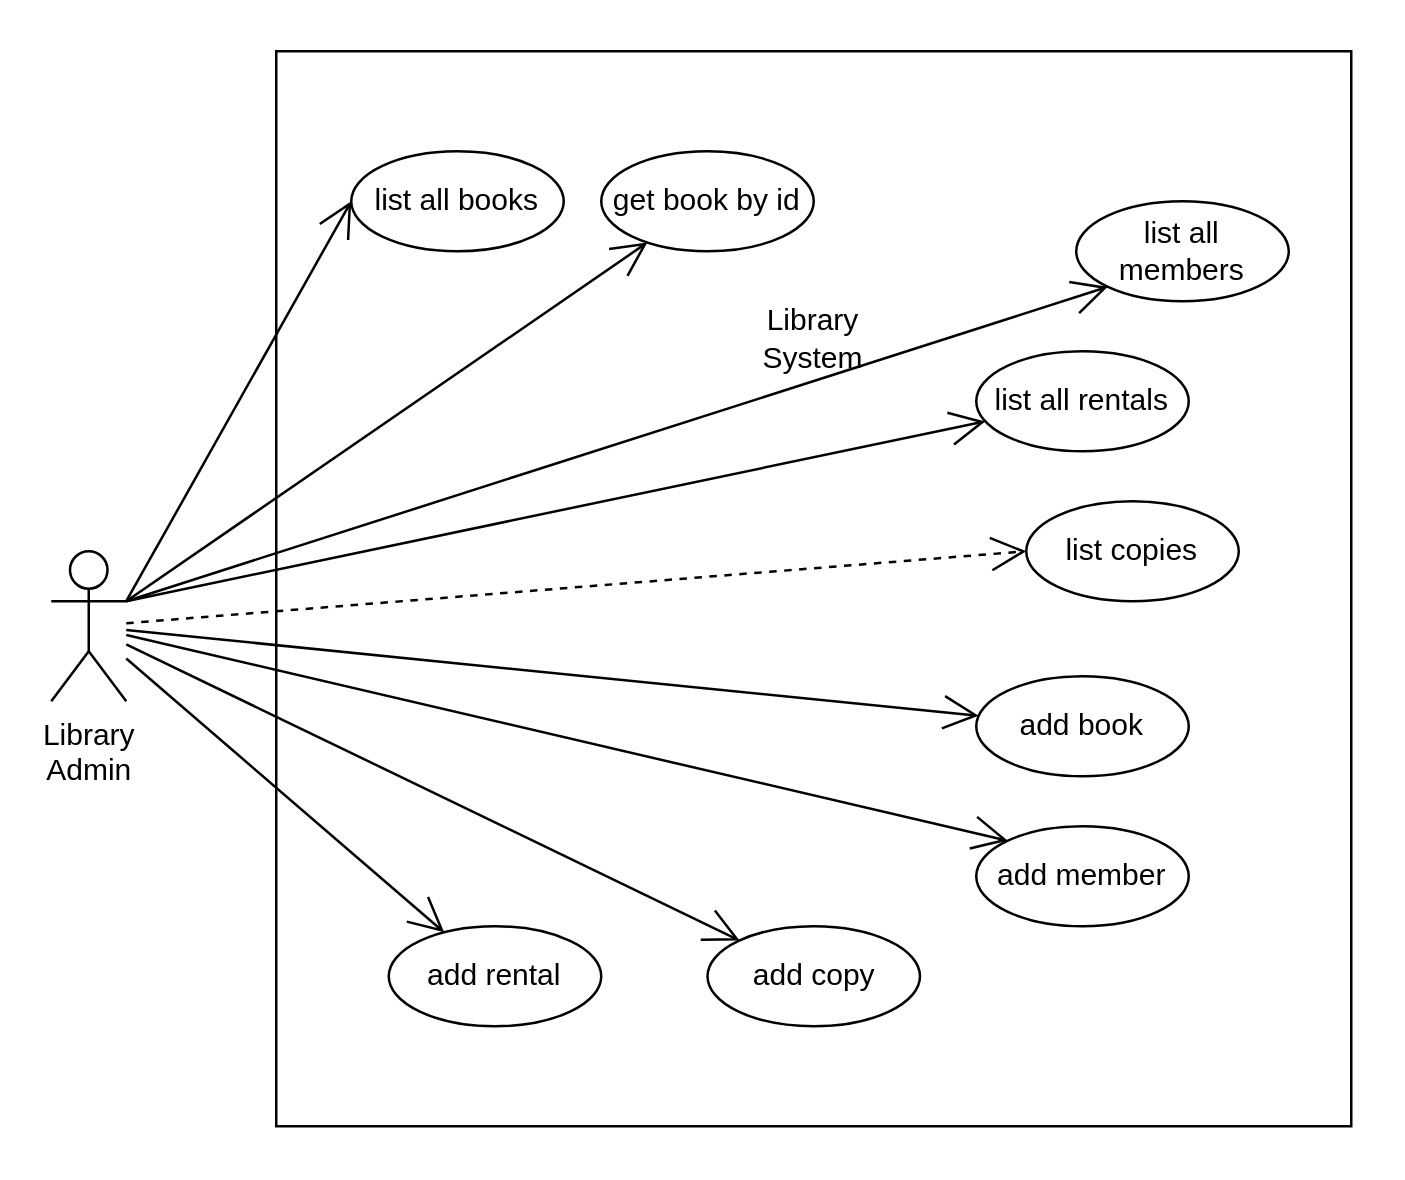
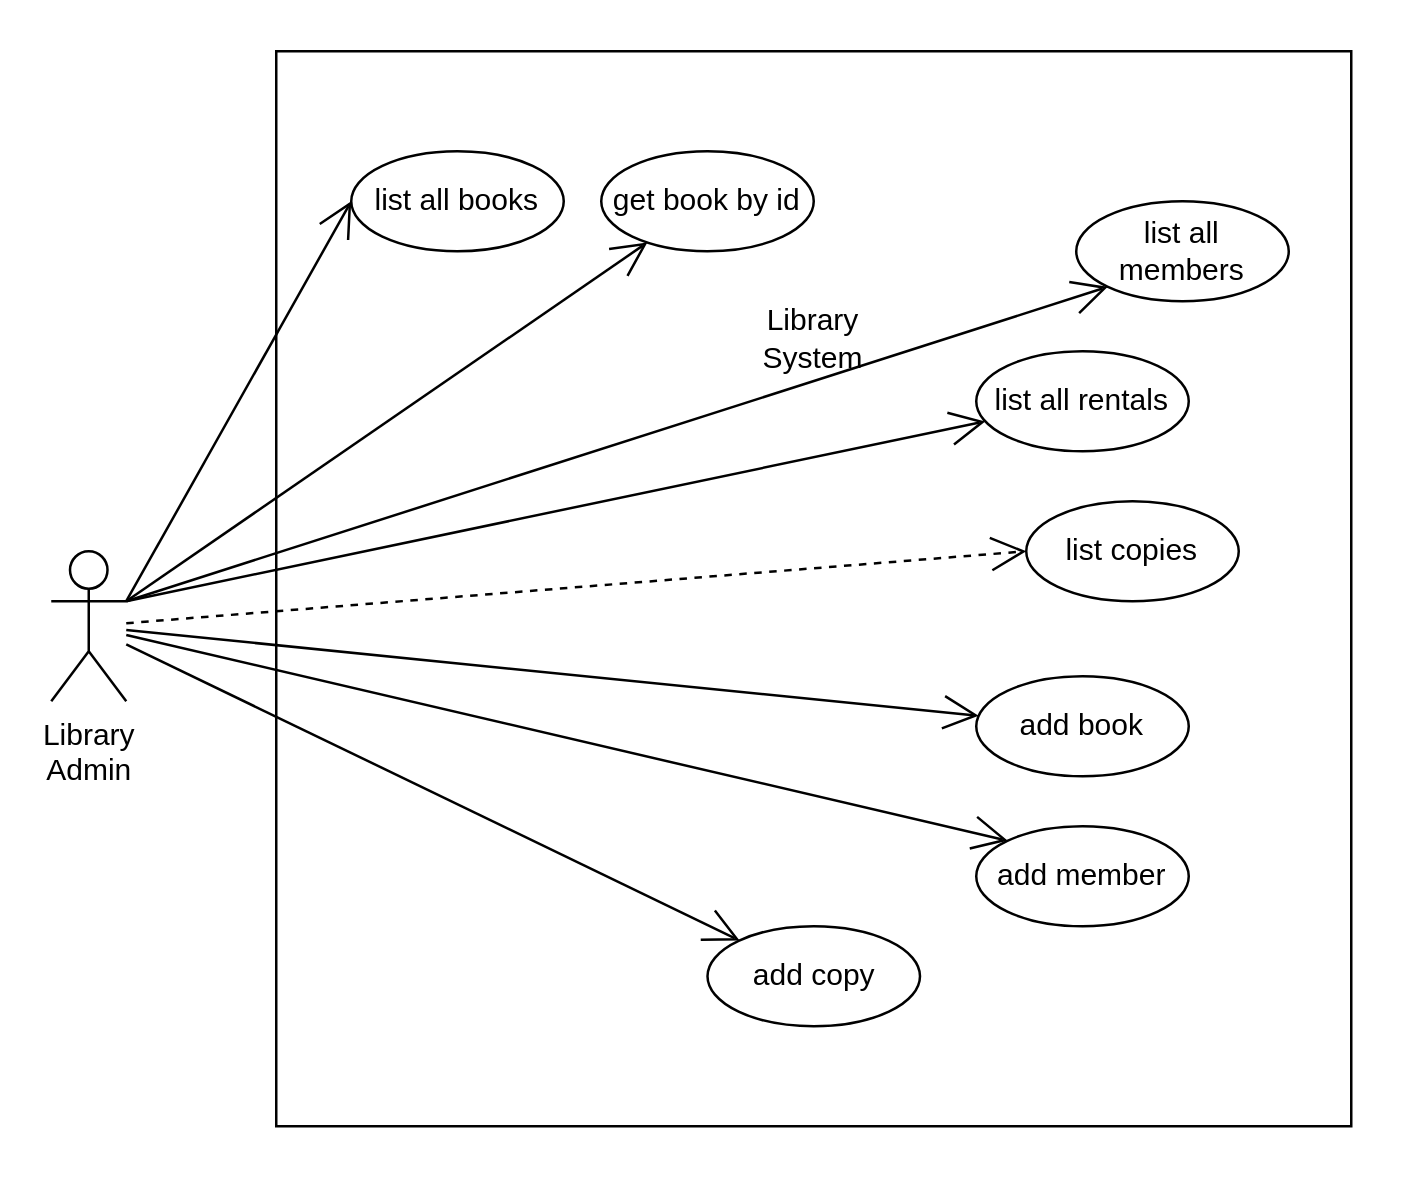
(283, 793) -> none
(495, 976) -> none
